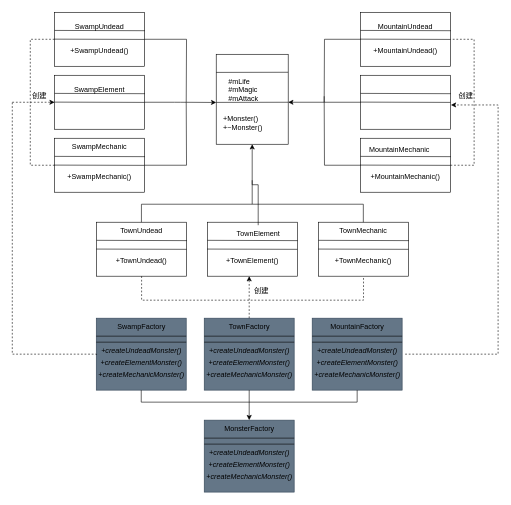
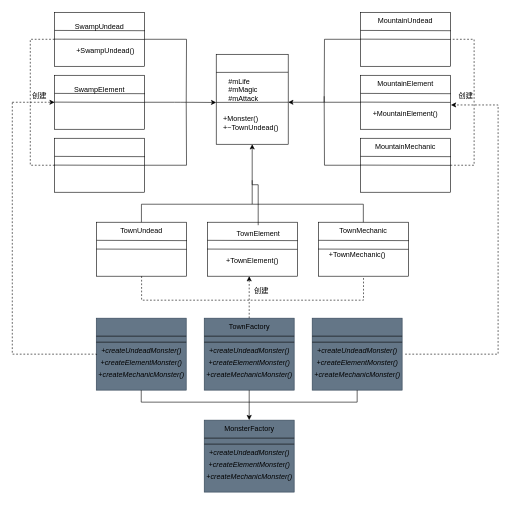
(405, 27) -> (405, 21)
(99, 51) -> (105, 51)
(405, 51) -> none
none -> (405, 84)
none -> (405, 114)
(246, 123) -> (252, 123)
(99, 147) -> none
(399, 150) -> (405, 147)
(99, 177) -> none
(405, 177) -> none
(141, 261) -> none
(363, 261) -> (357, 255)
(141, 327) -> none
(357, 327) -> none
